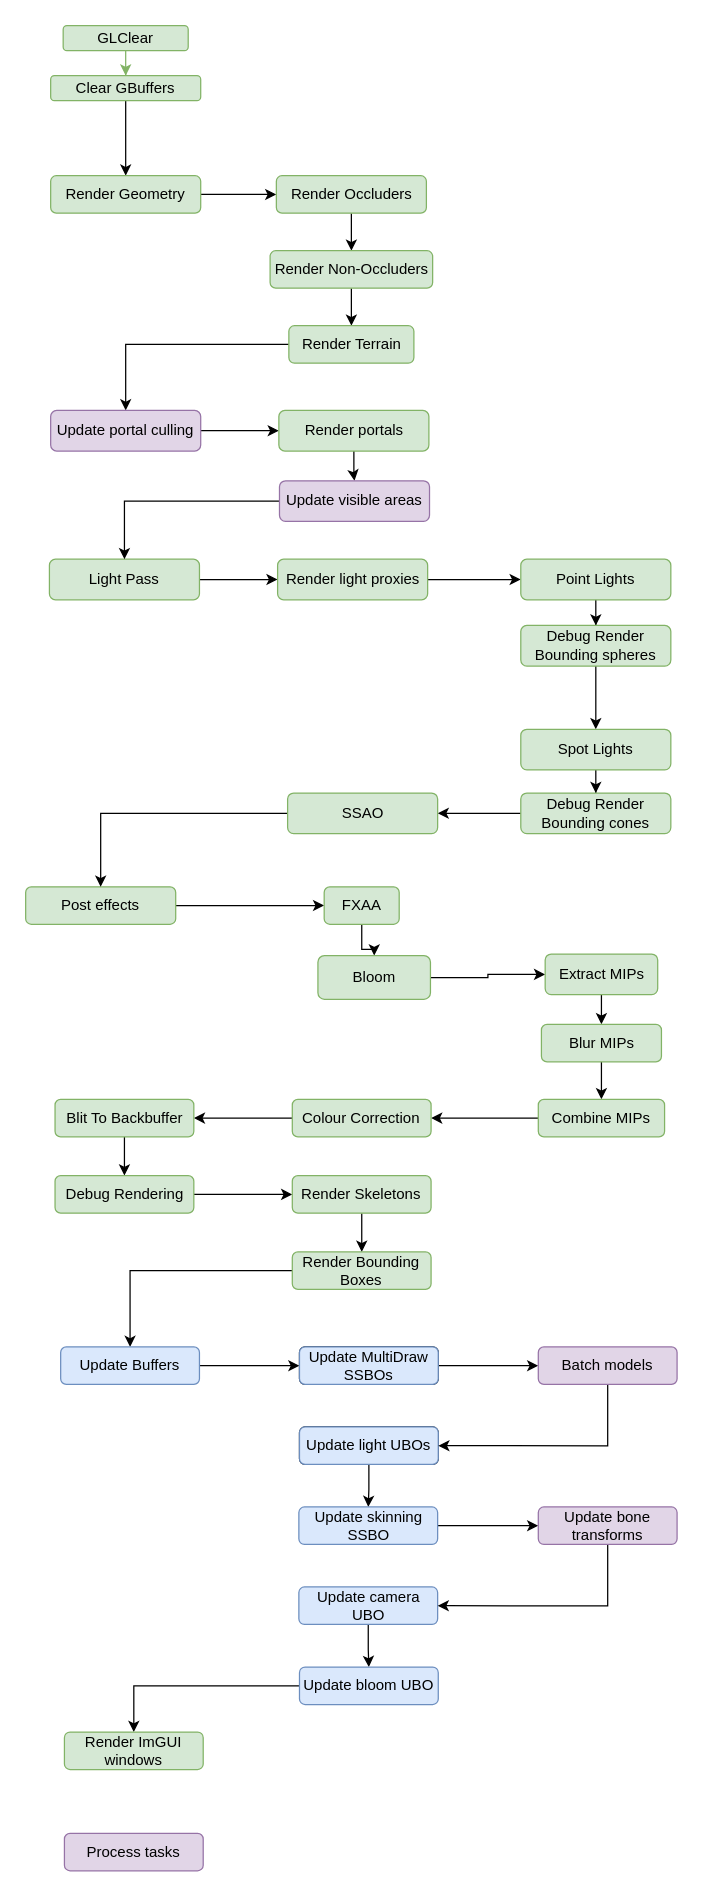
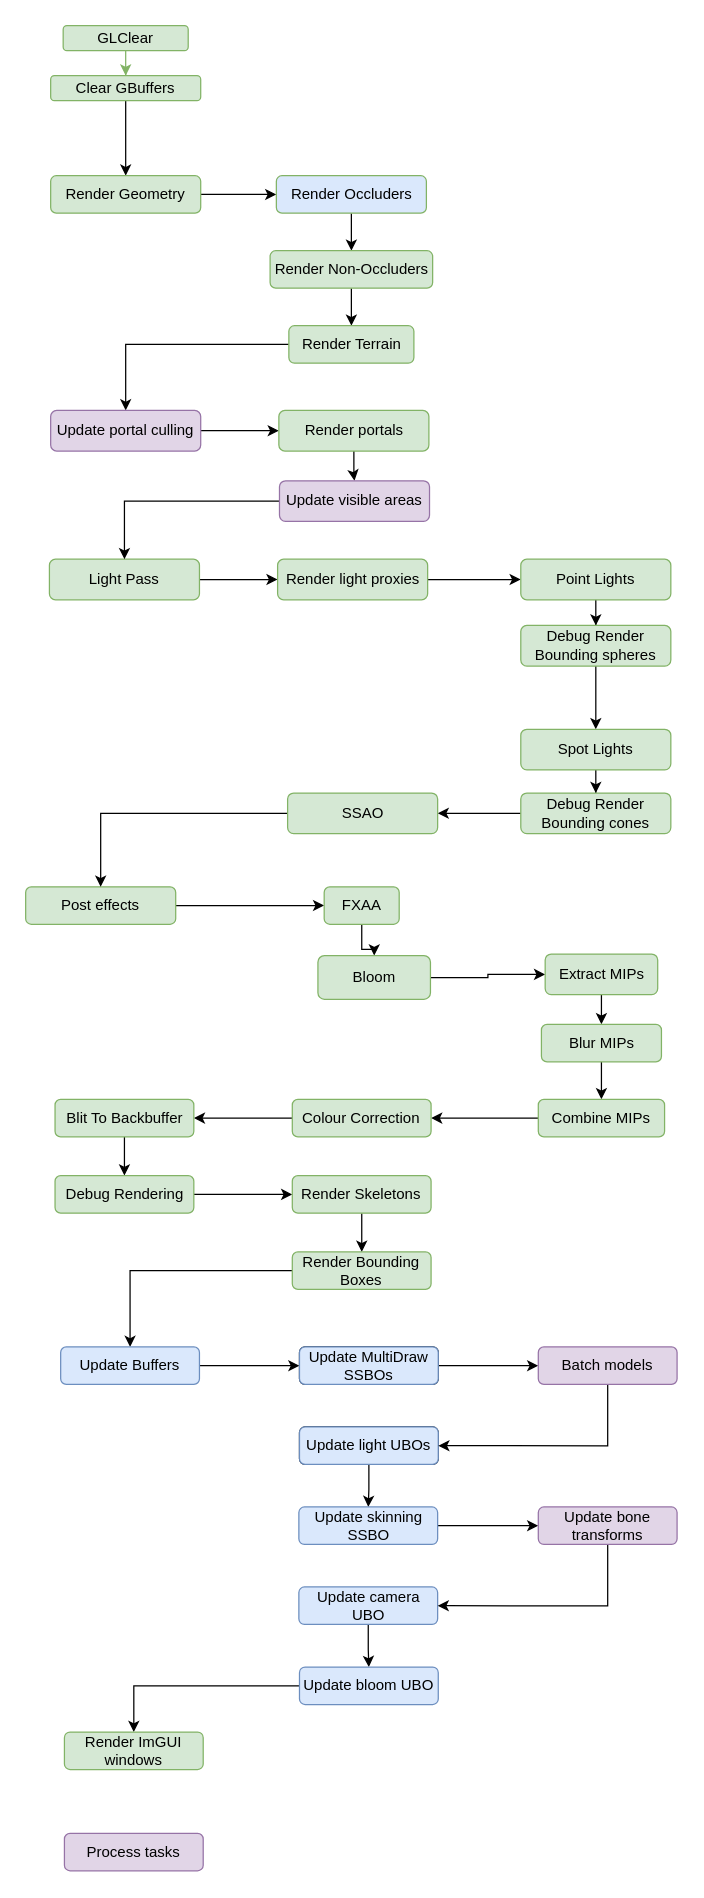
(351, 194) -> (351, 194)
